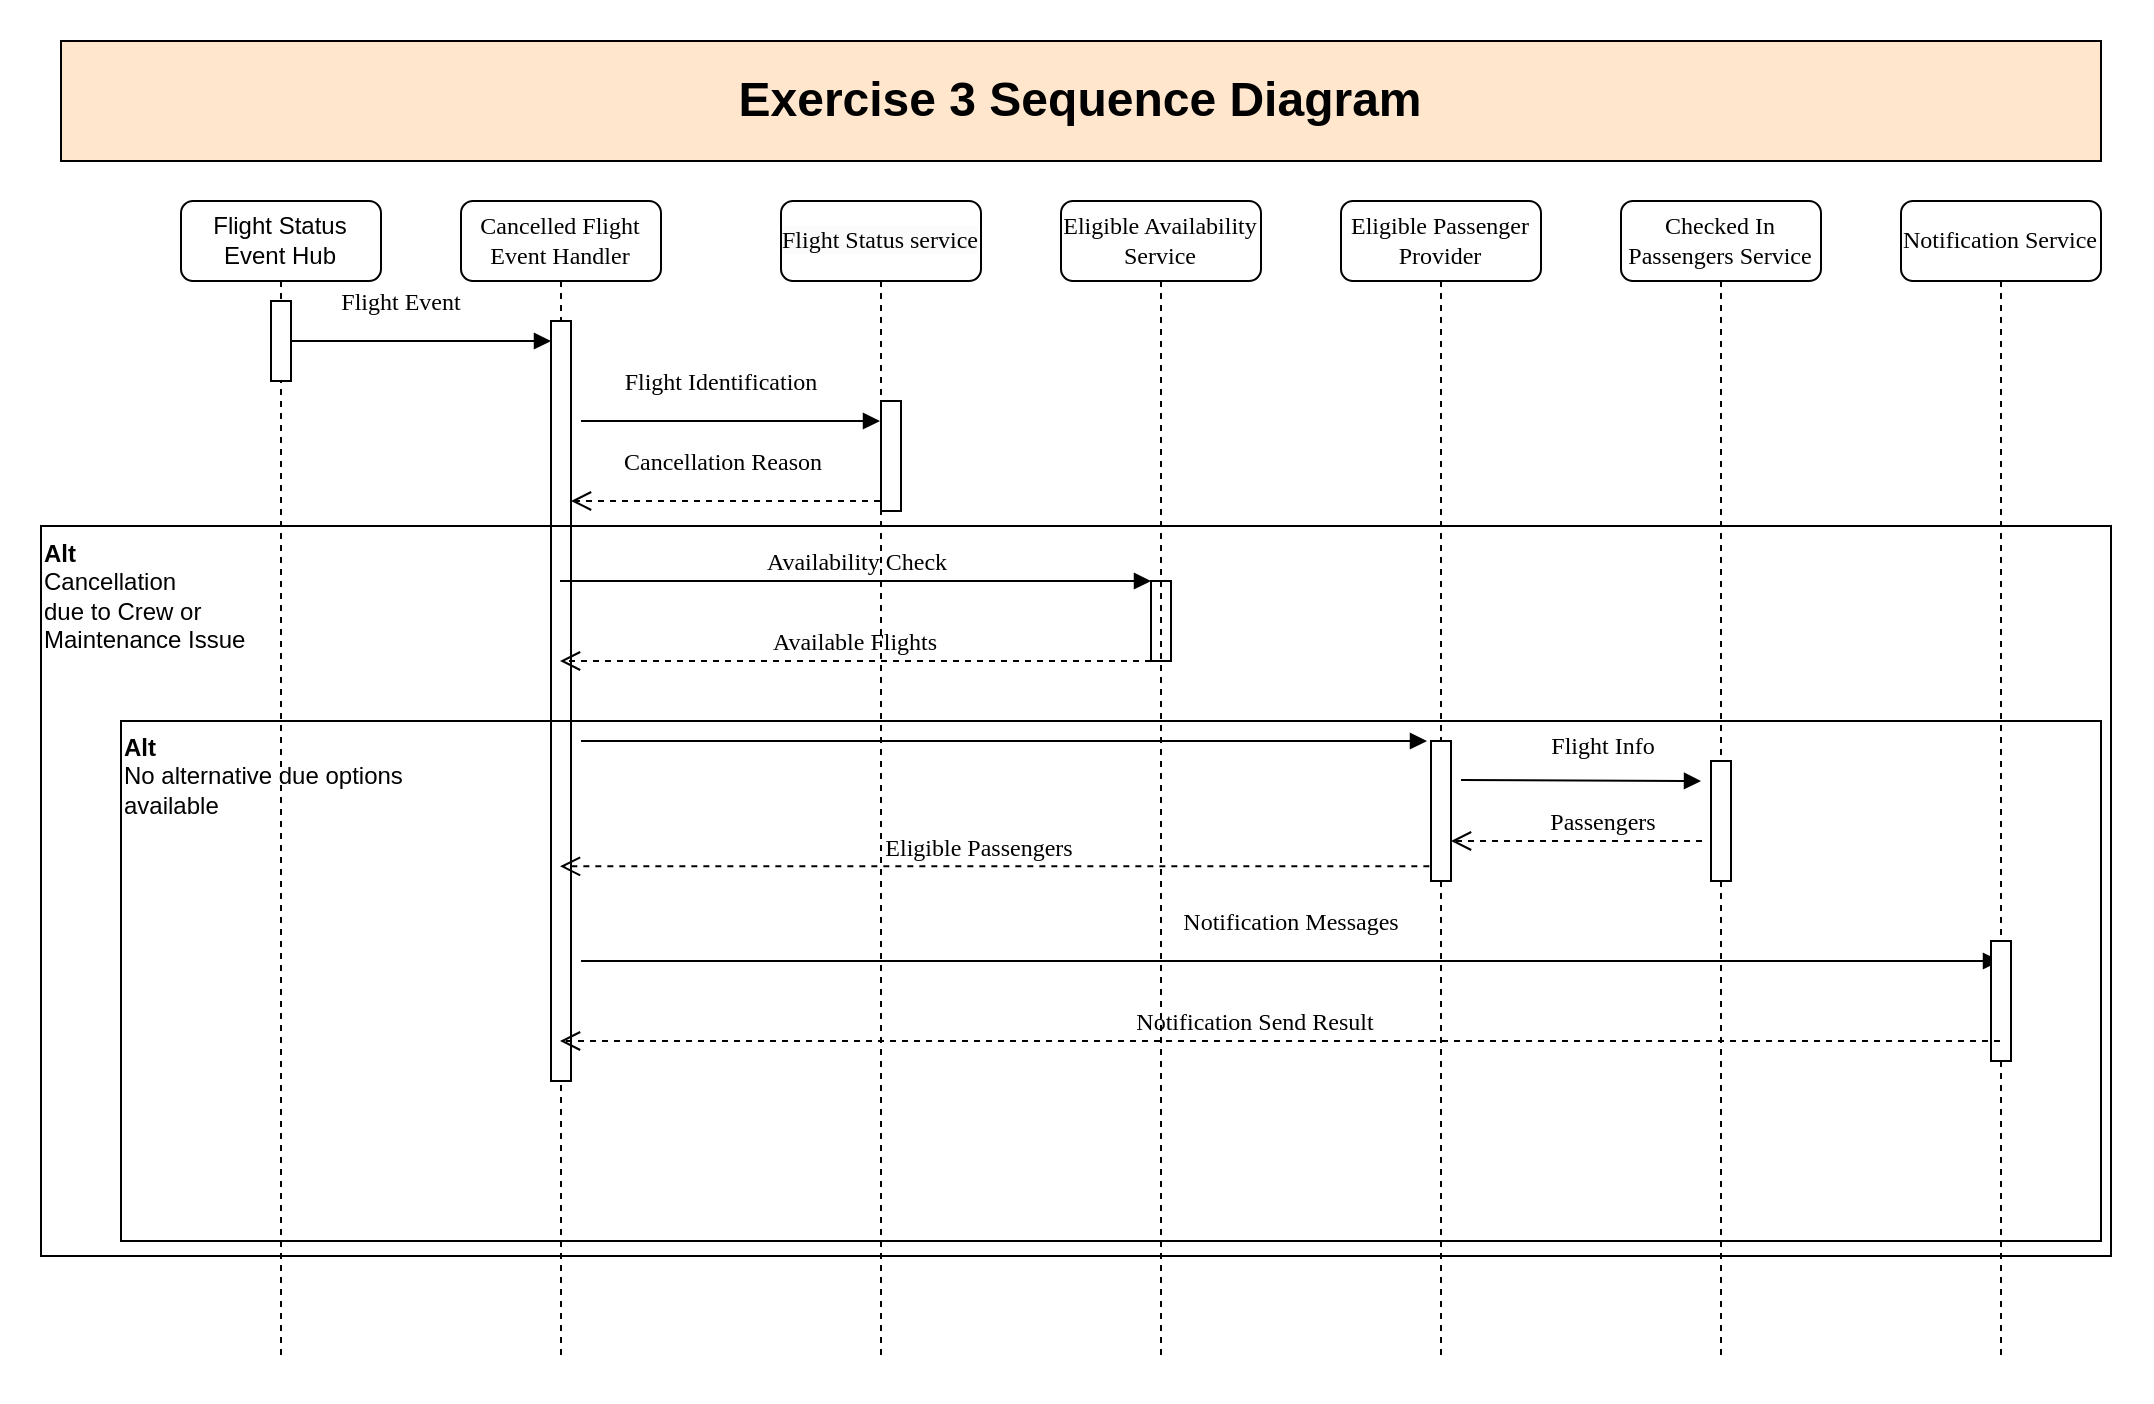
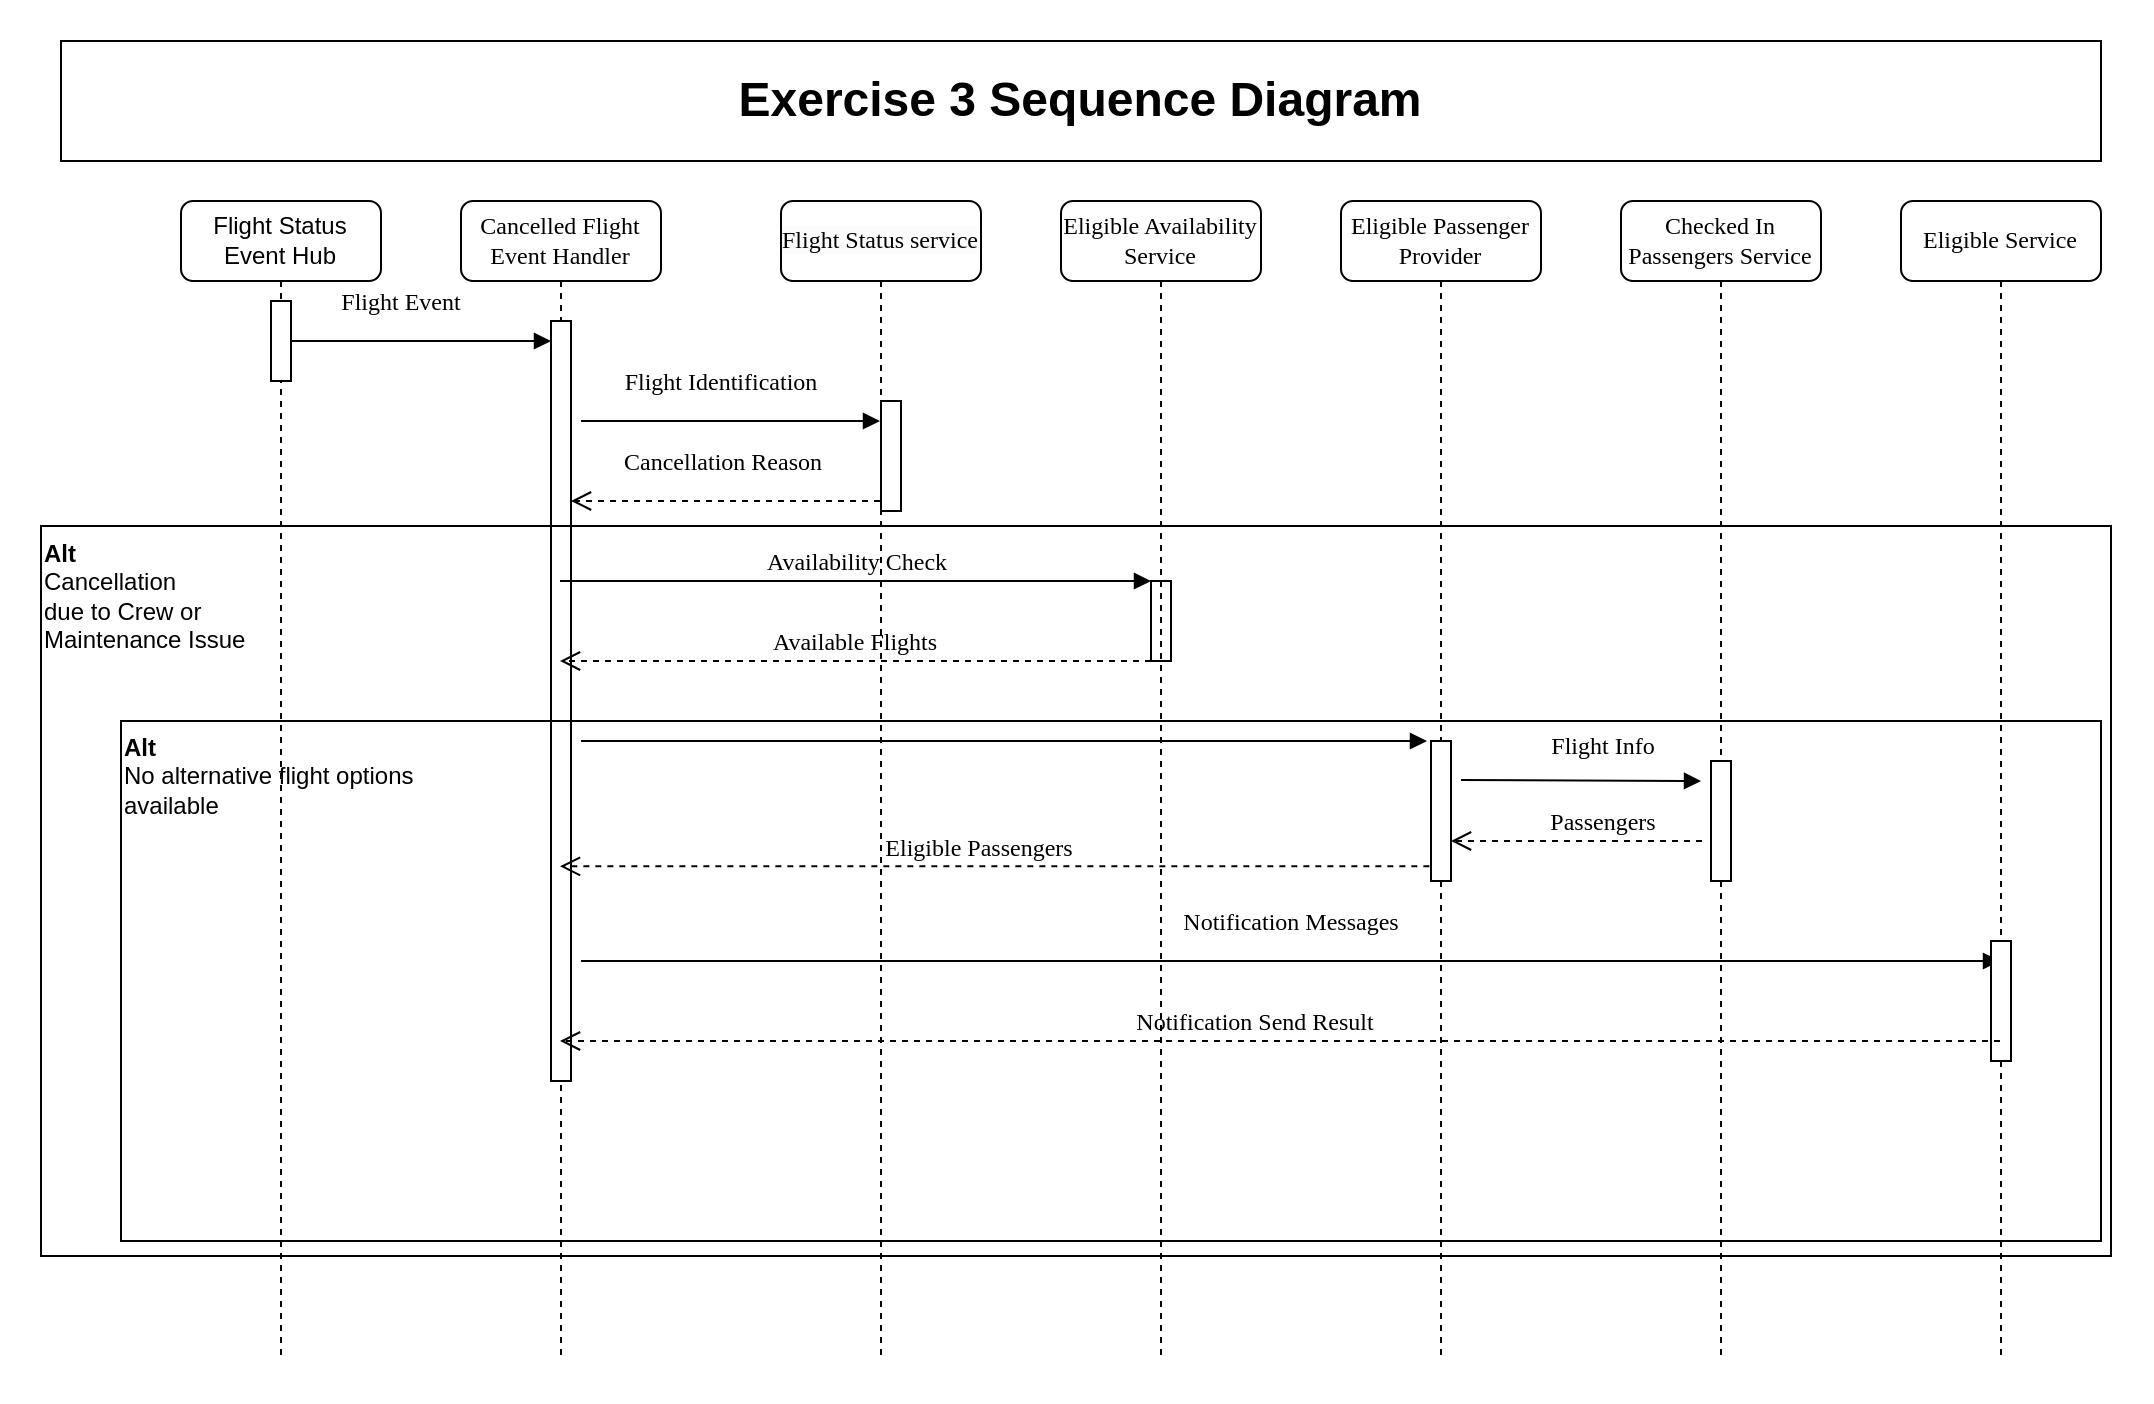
(1081, 101) -> (1081, 101)
(2001, 241) -> (2001, 241)
(281, 778) -> (295, 778)
